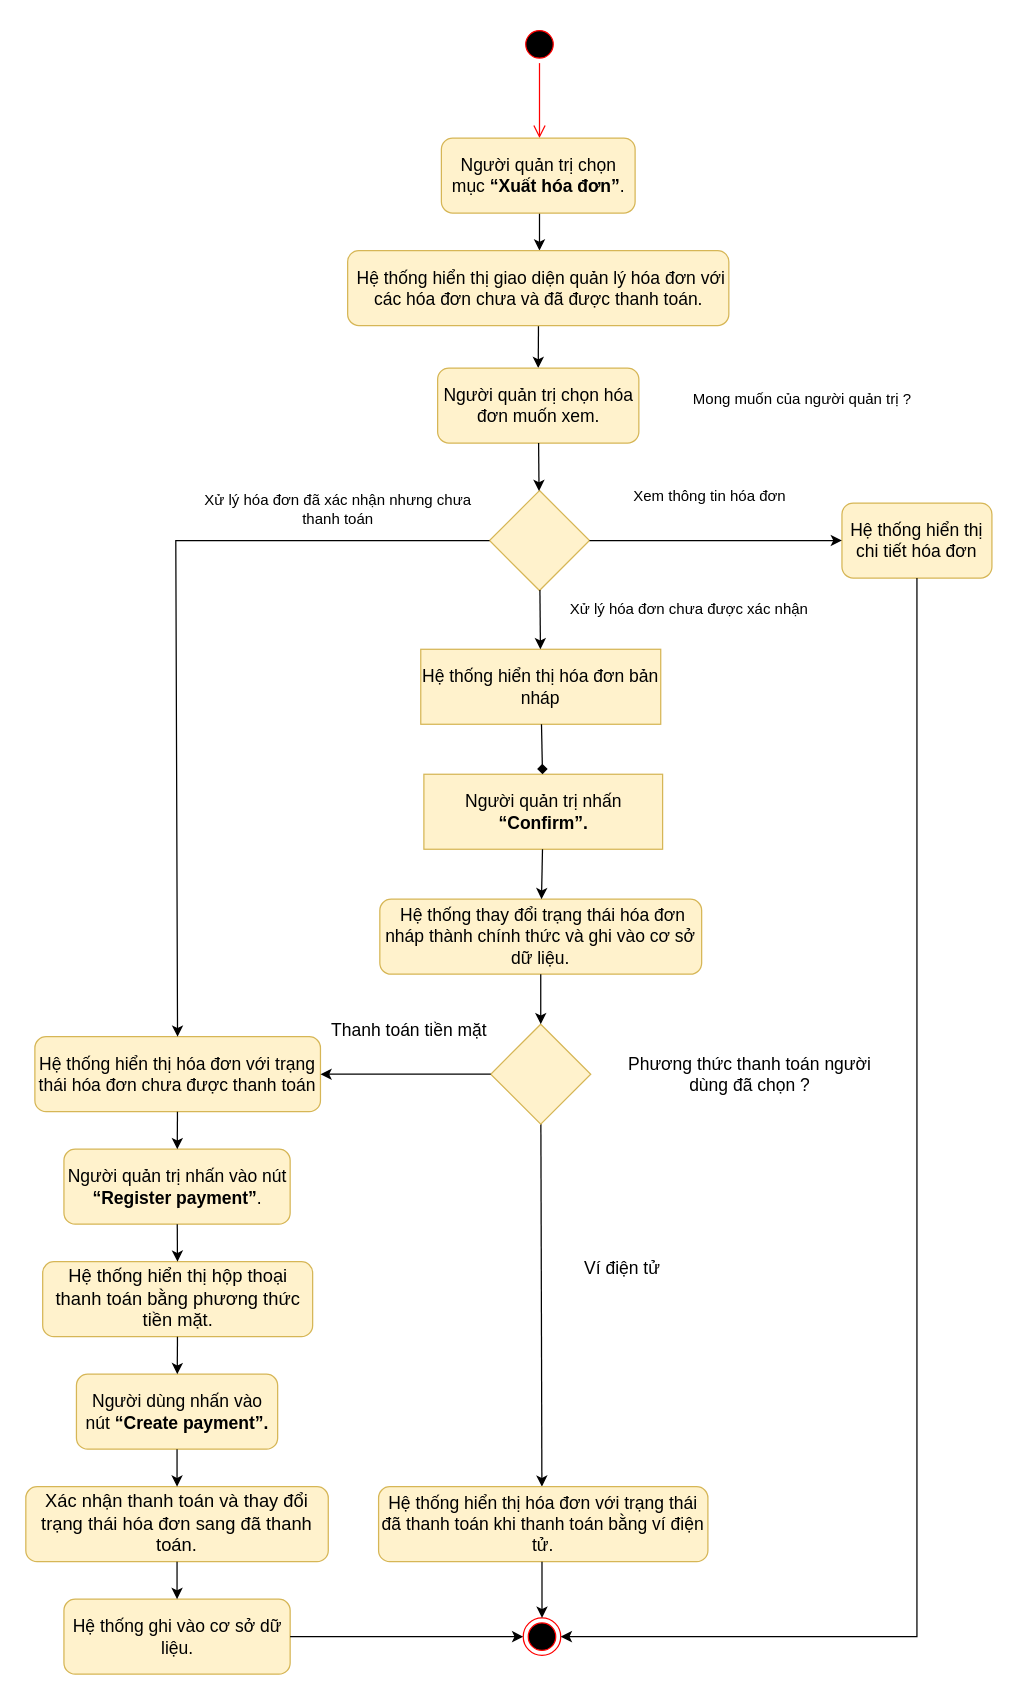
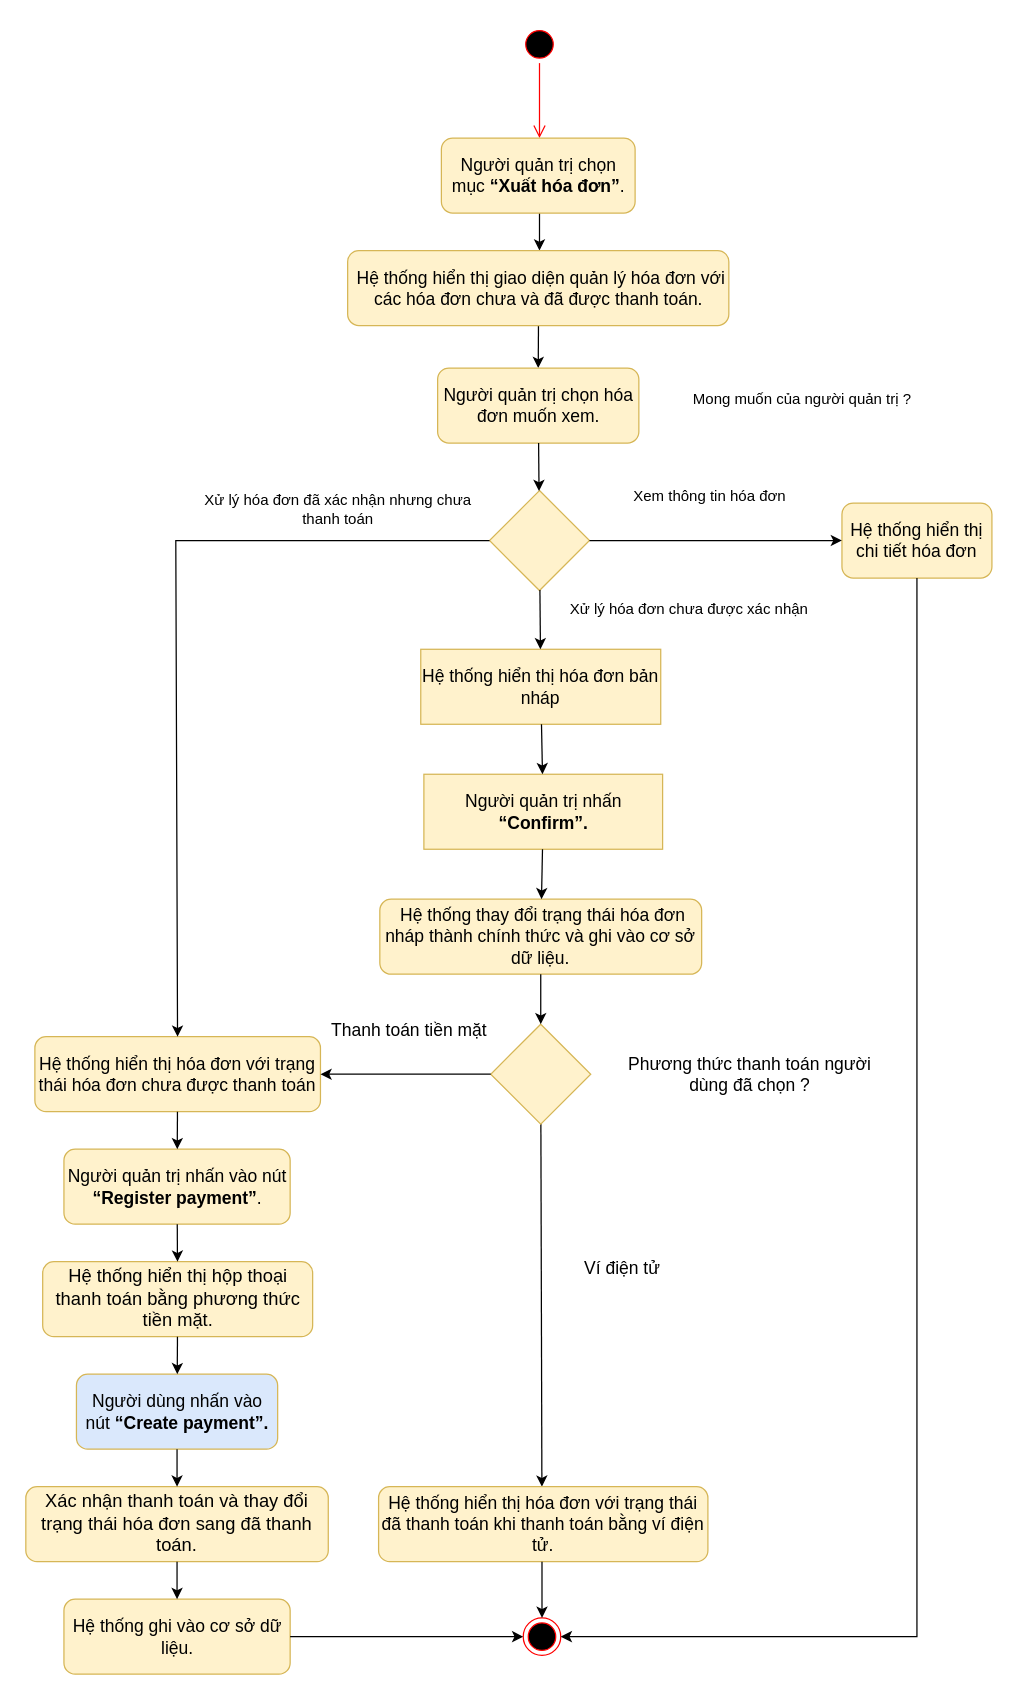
(542, 763) -> (542, 764)
(177, 1412) -> (177, 1412)
